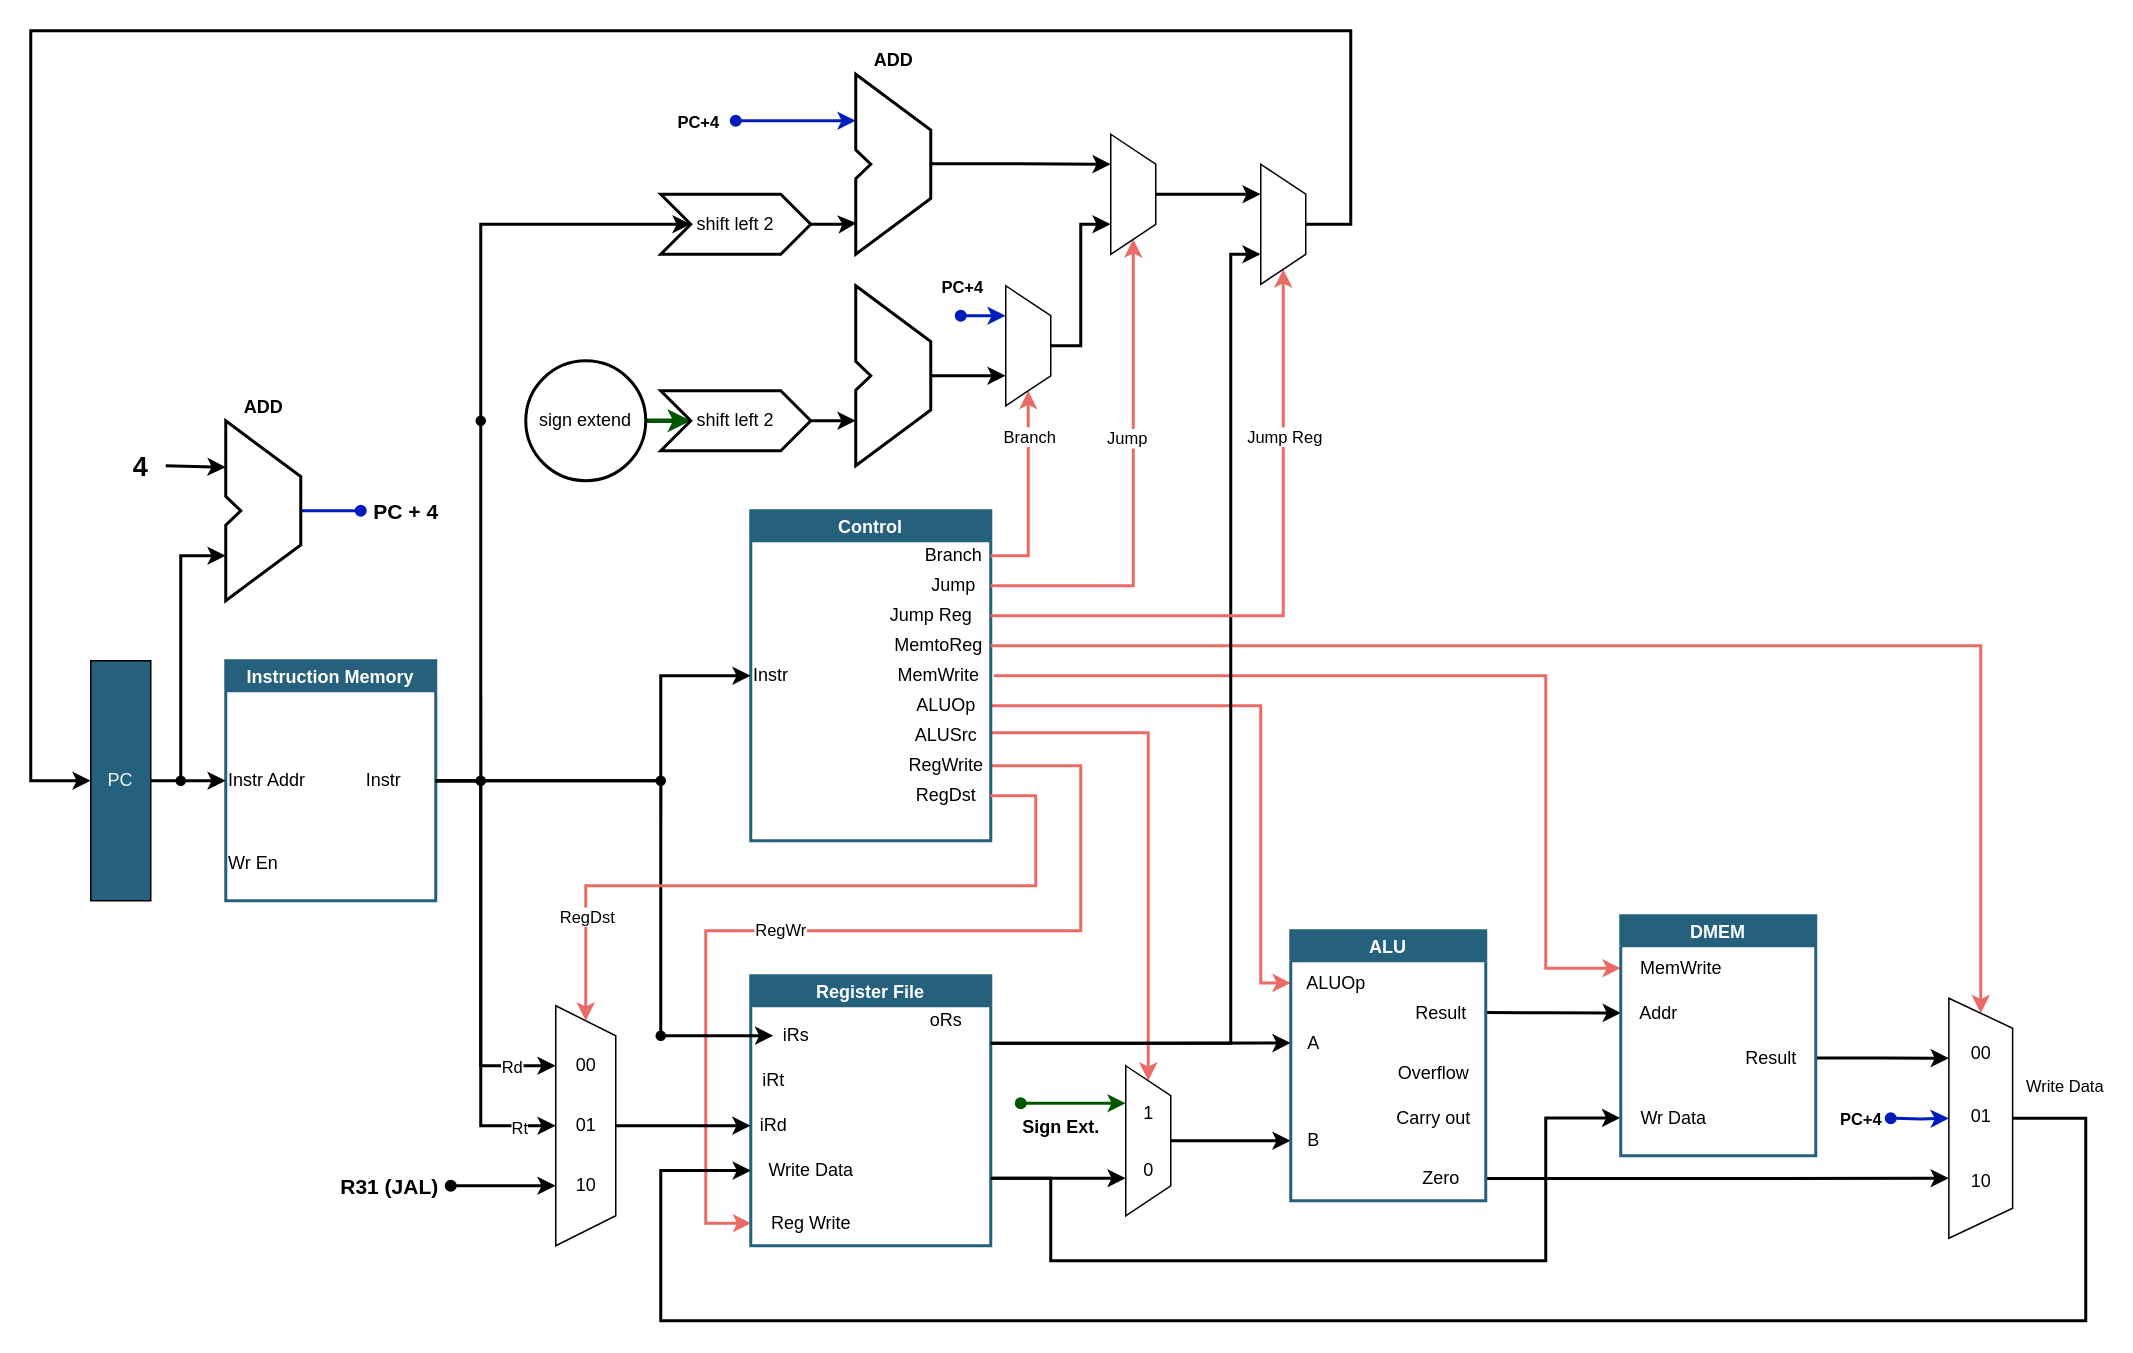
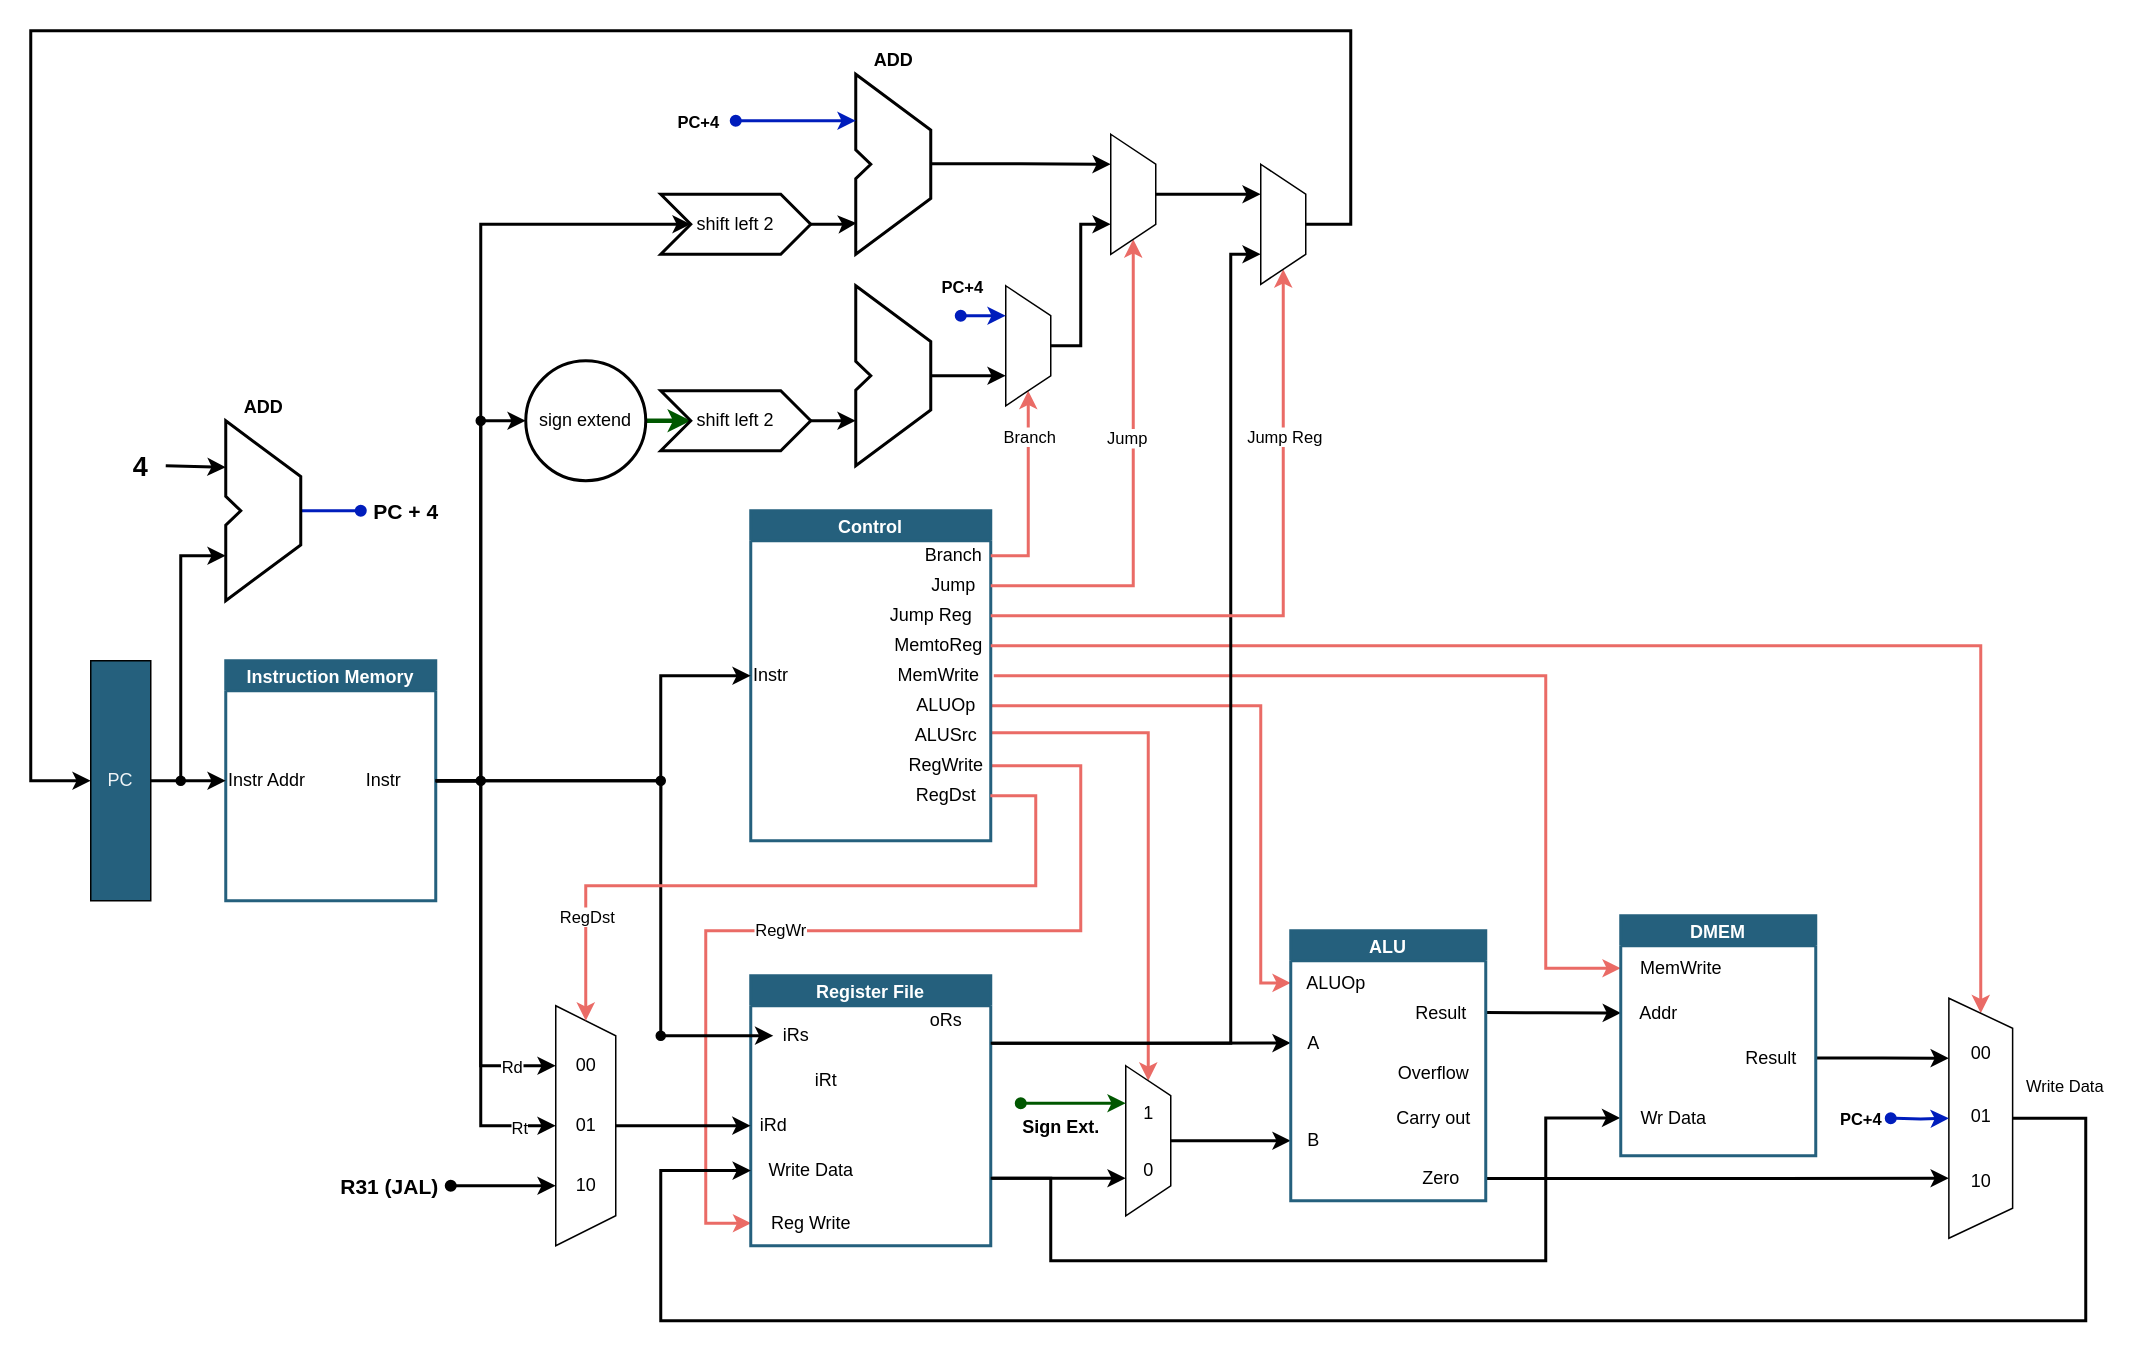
none -> (498, 421)
(271, 863) -> none
(773, 1081) -> (826, 1081)
